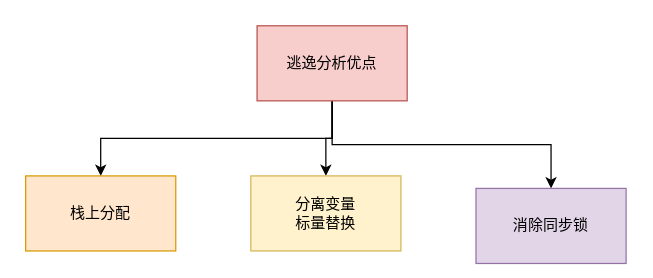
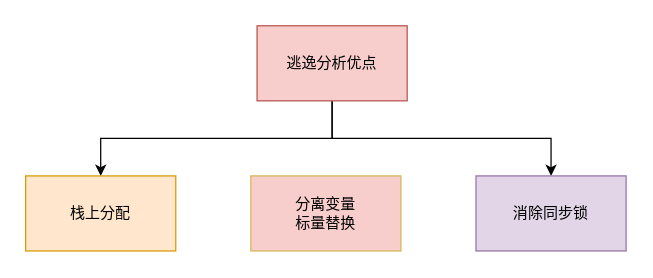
(326, 153) -> none
(326, 213) -> (326, 213)
(551, 226) -> (551, 213)
